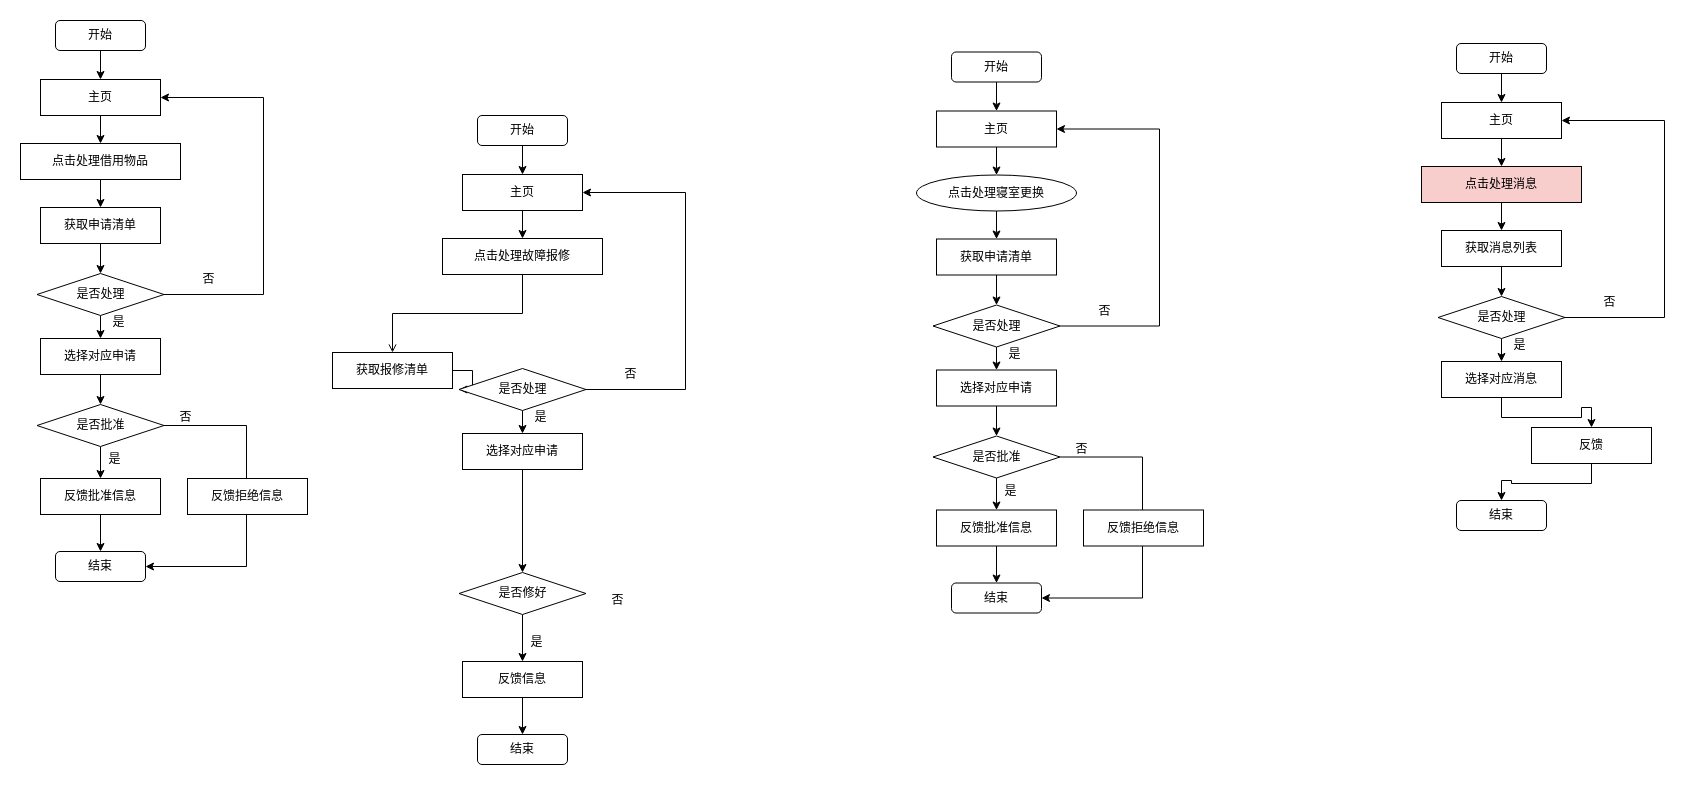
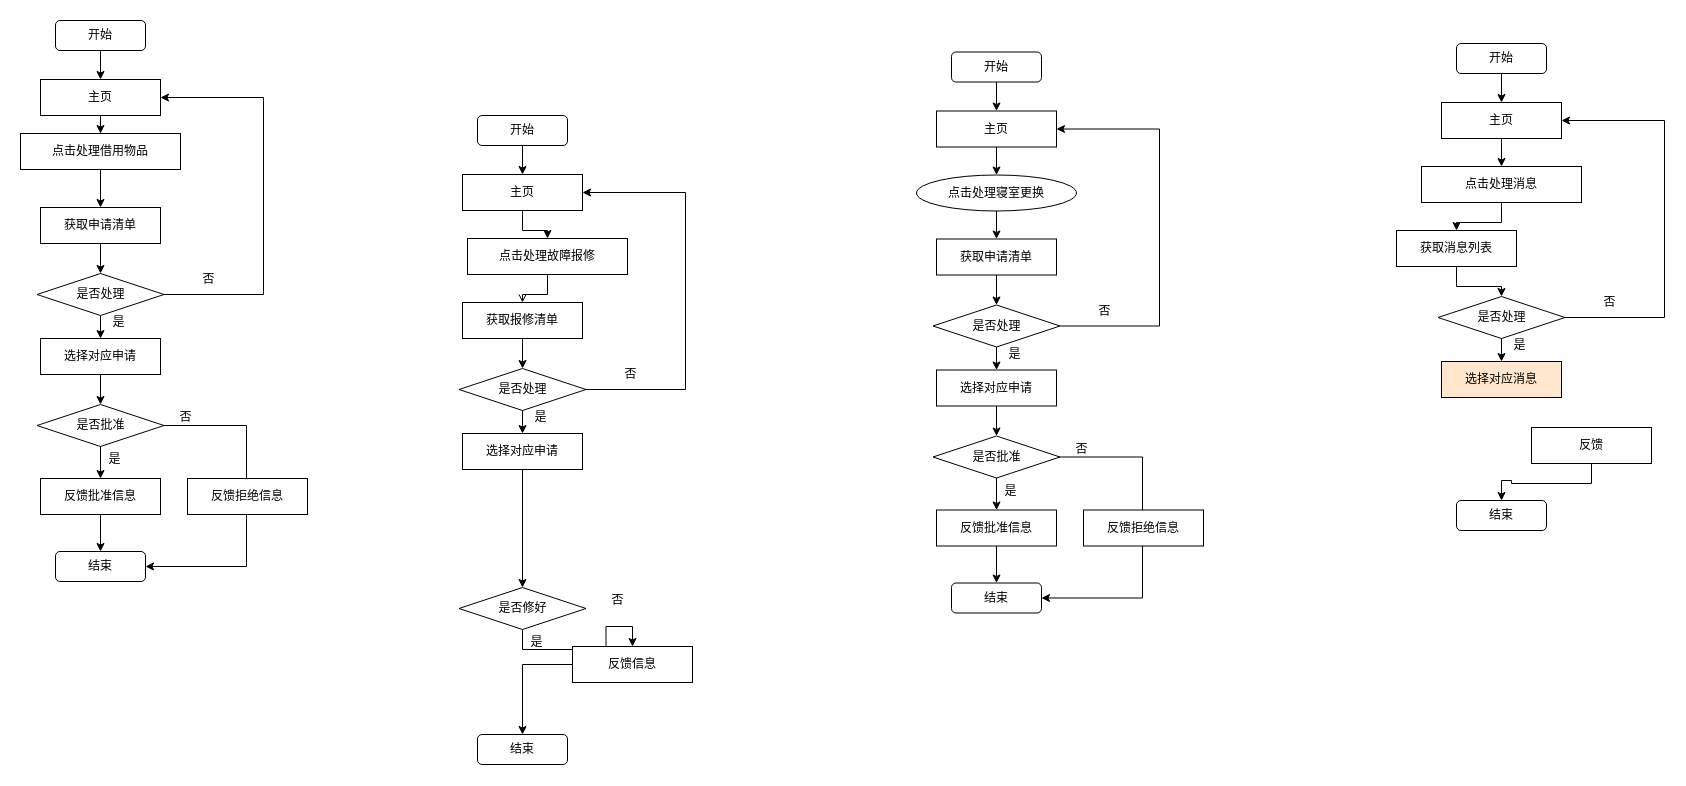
(101, 162) -> (101, 152)
(1502, 185) -> (1502, 185)
(1502, 249) -> (1457, 249)
(523, 257) -> (548, 257)
(393, 371) -> (523, 321)
(1502, 380) -> (1502, 380)
(1548, 418) -> none
(523, 594) -> (523, 609)
(523, 680) -> (633, 665)
